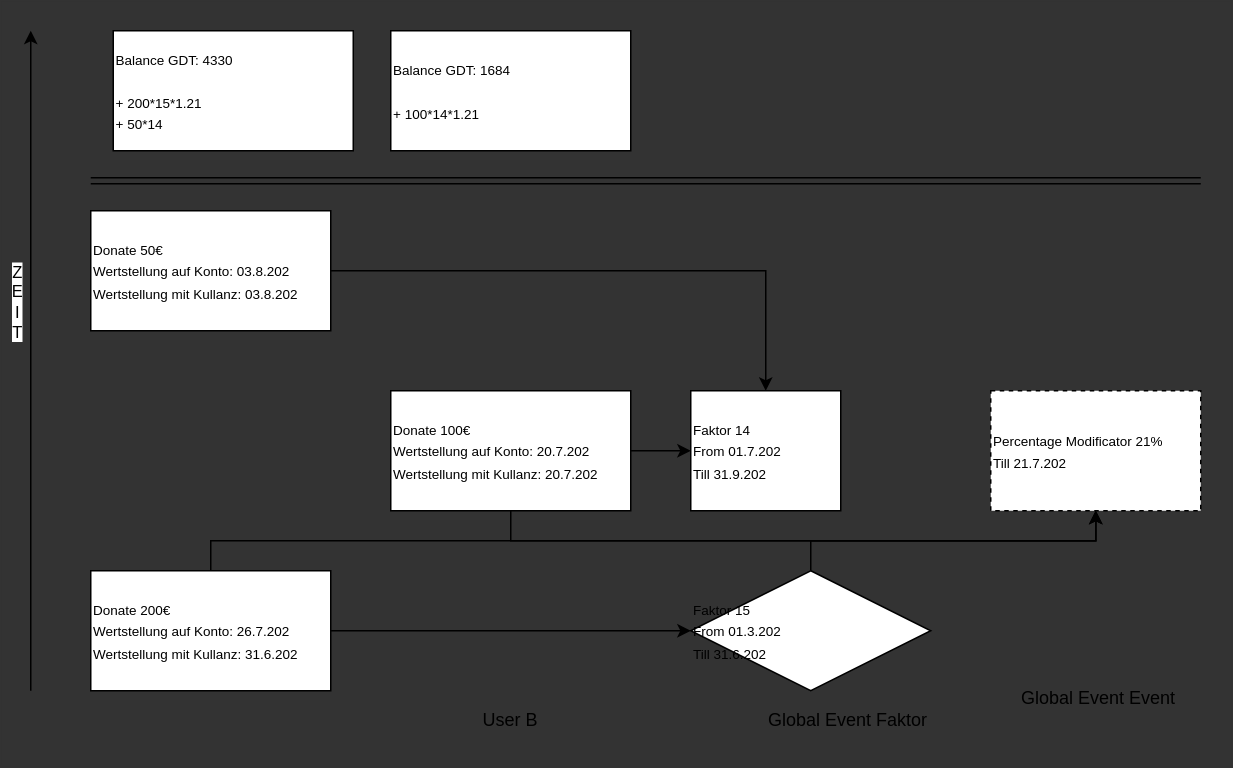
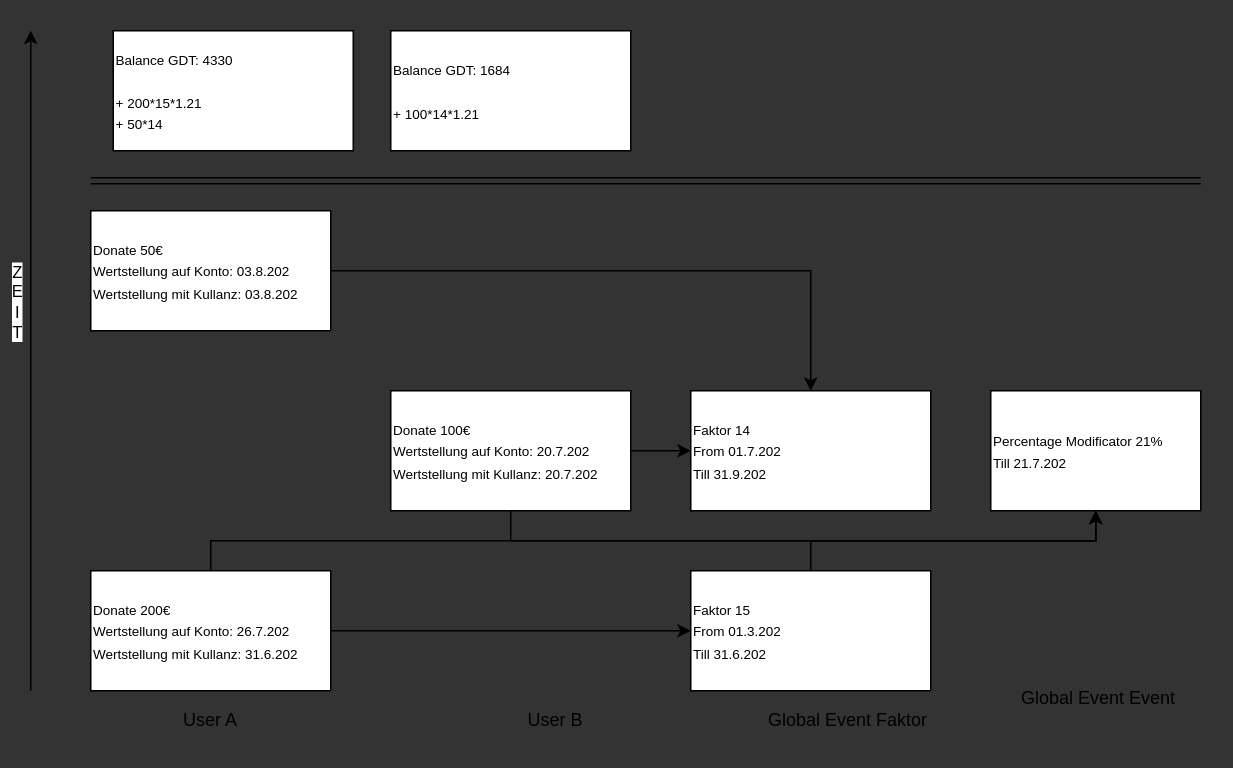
(766, 451) -> (811, 451)
(1096, 451) -> (1096, 451)
(811, 631) -> (811, 631)
none -> (211, 721)
(511, 721) -> (556, 721)
